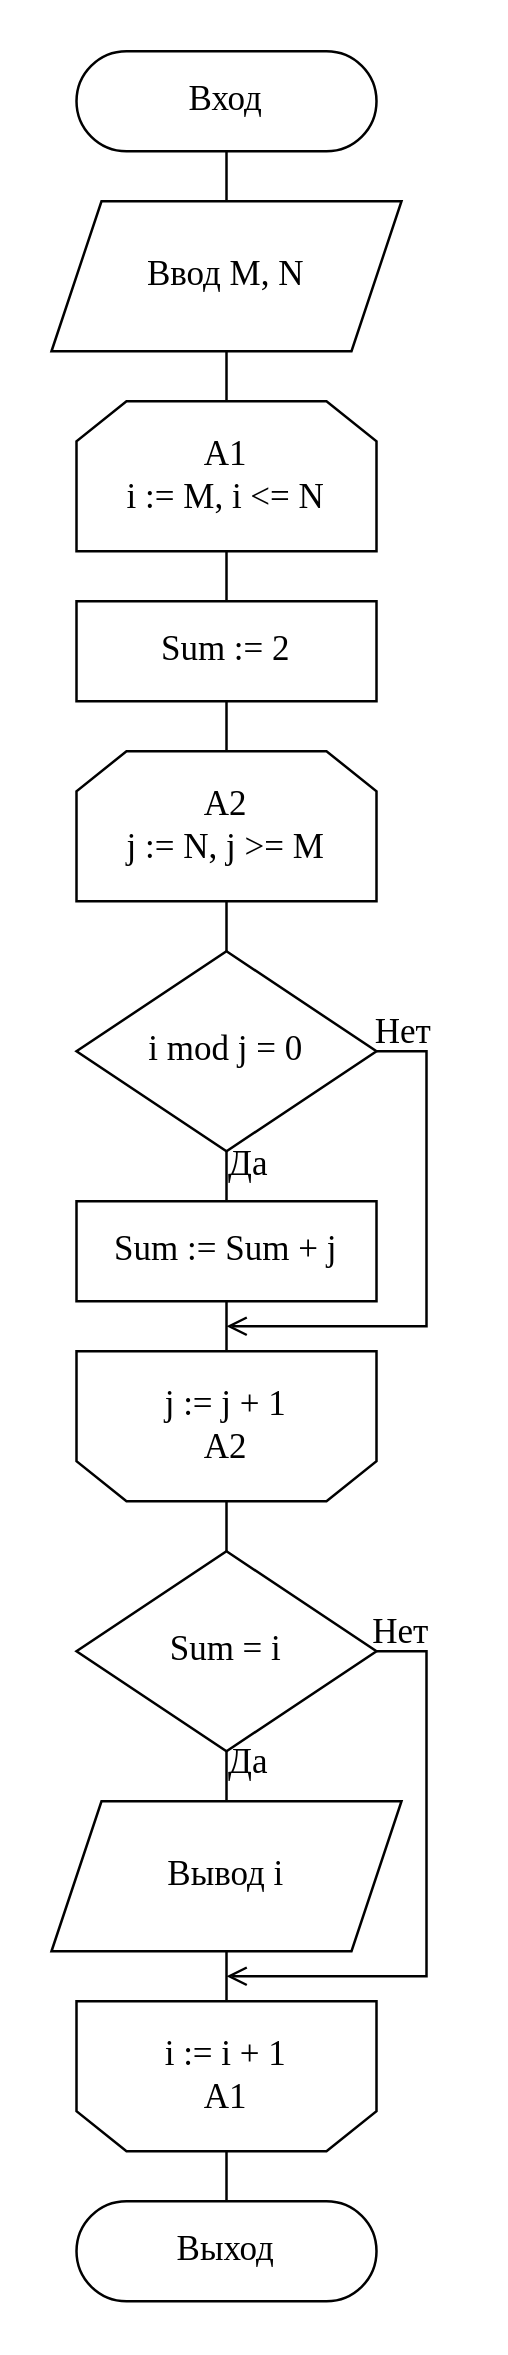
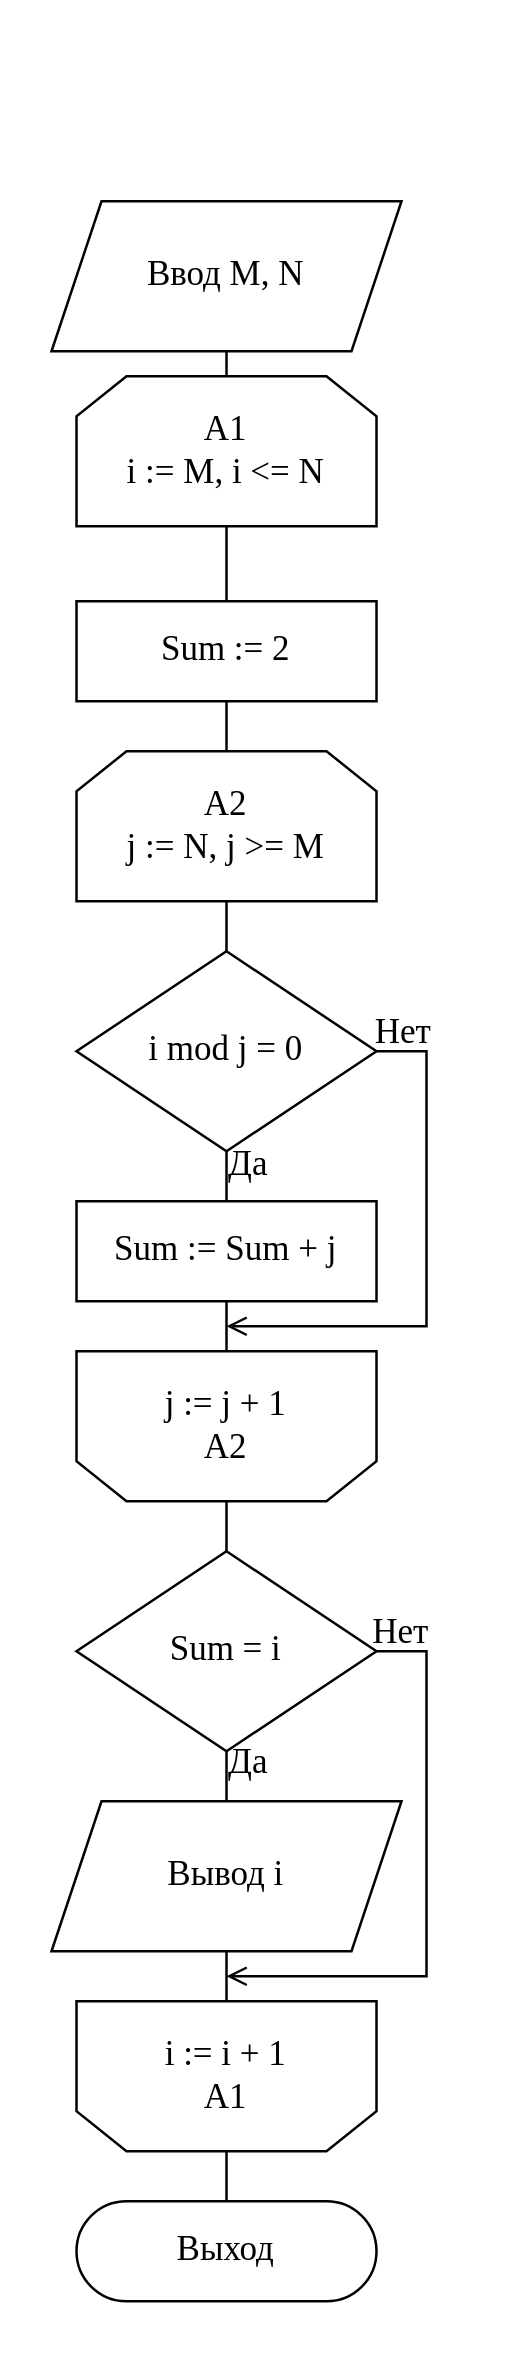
(226, 101) -> none
(226, 176) -> none
(226, 476) -> (226, 451)
